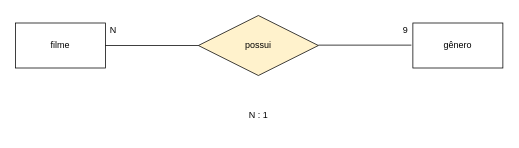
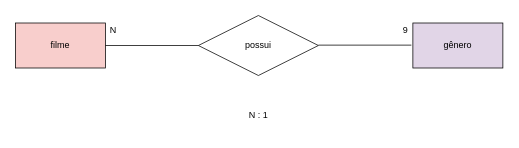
(60, 45) -> (60, 45)
(258, 45) -> (258, 45)
(458, 45) -> (458, 45)
